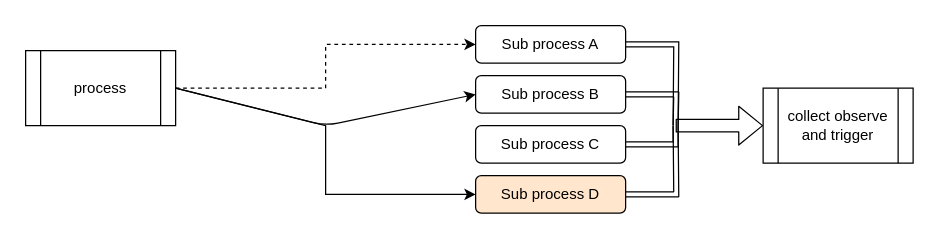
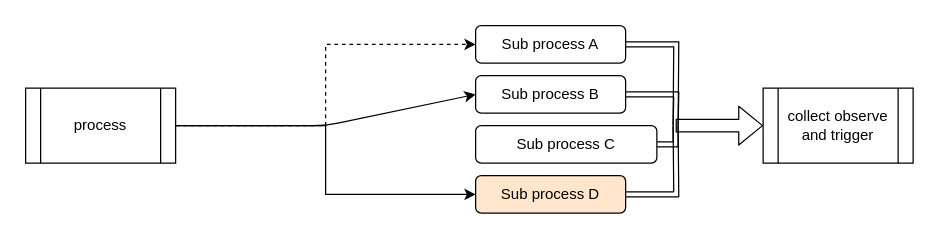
(101, 88) -> (101, 126)
(551, 144) -> (566, 144)
